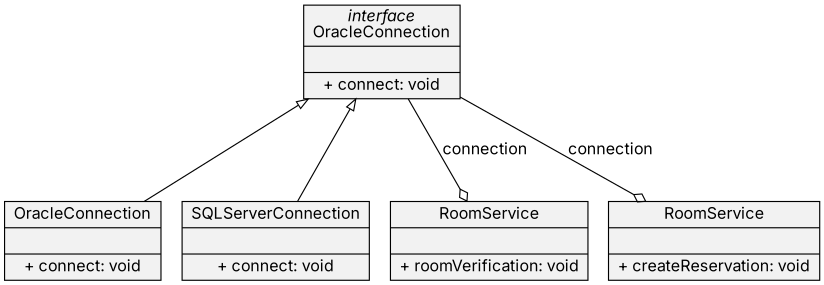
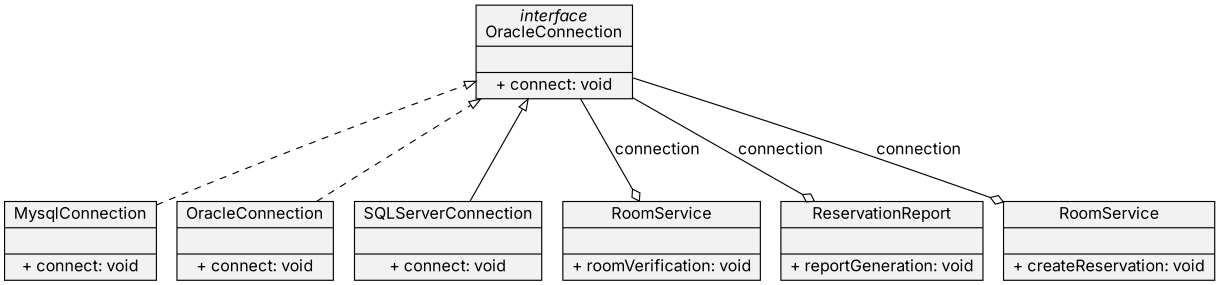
(221, 153) -> (394, 153)
none -> (80, 241)
none -> (882, 241)
